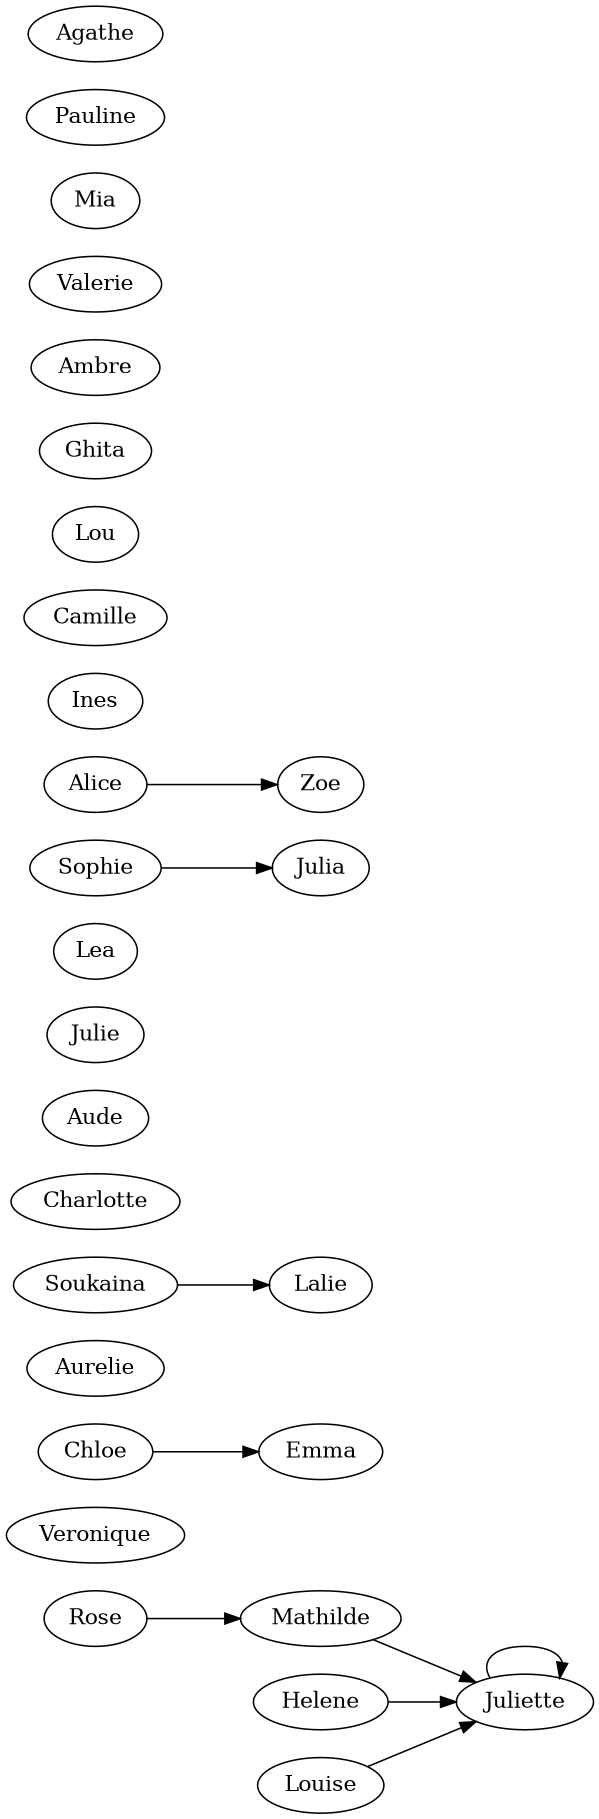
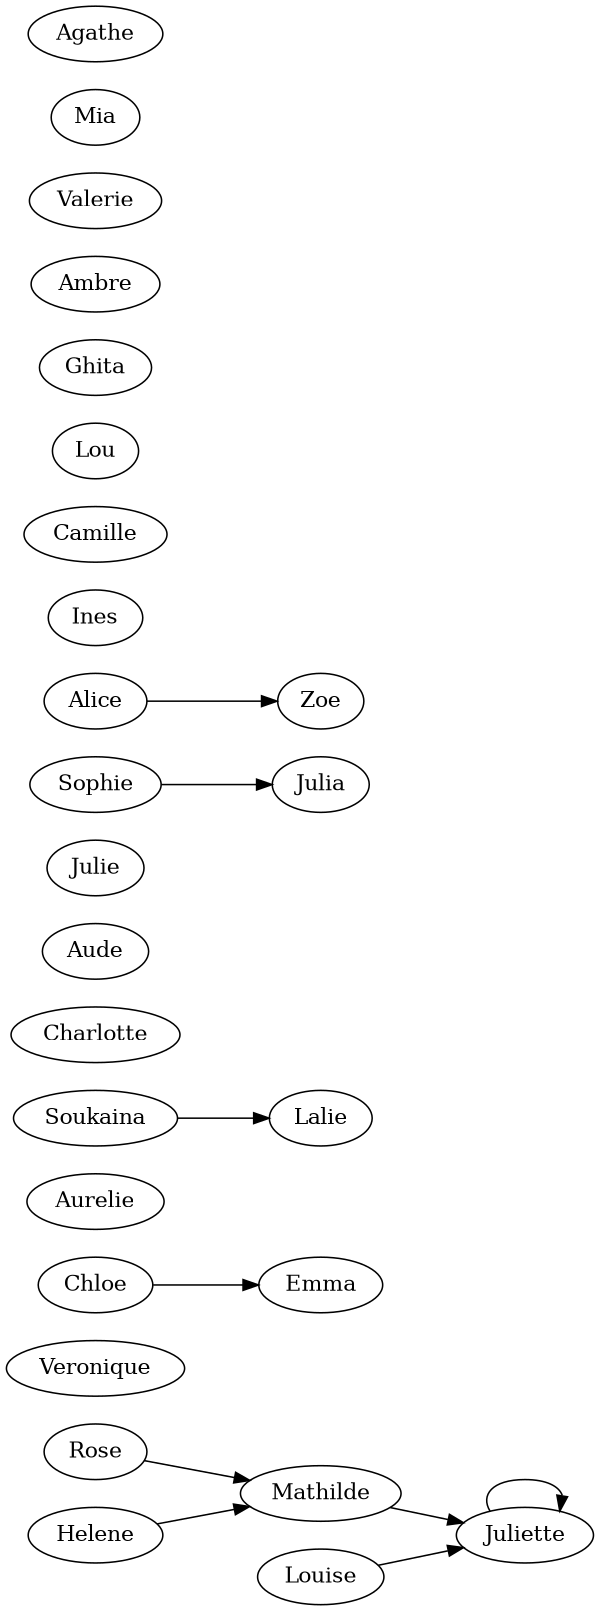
(96, 117) -> none
(96, 951) -> none
(414, 1702) -> (196, 1517)
